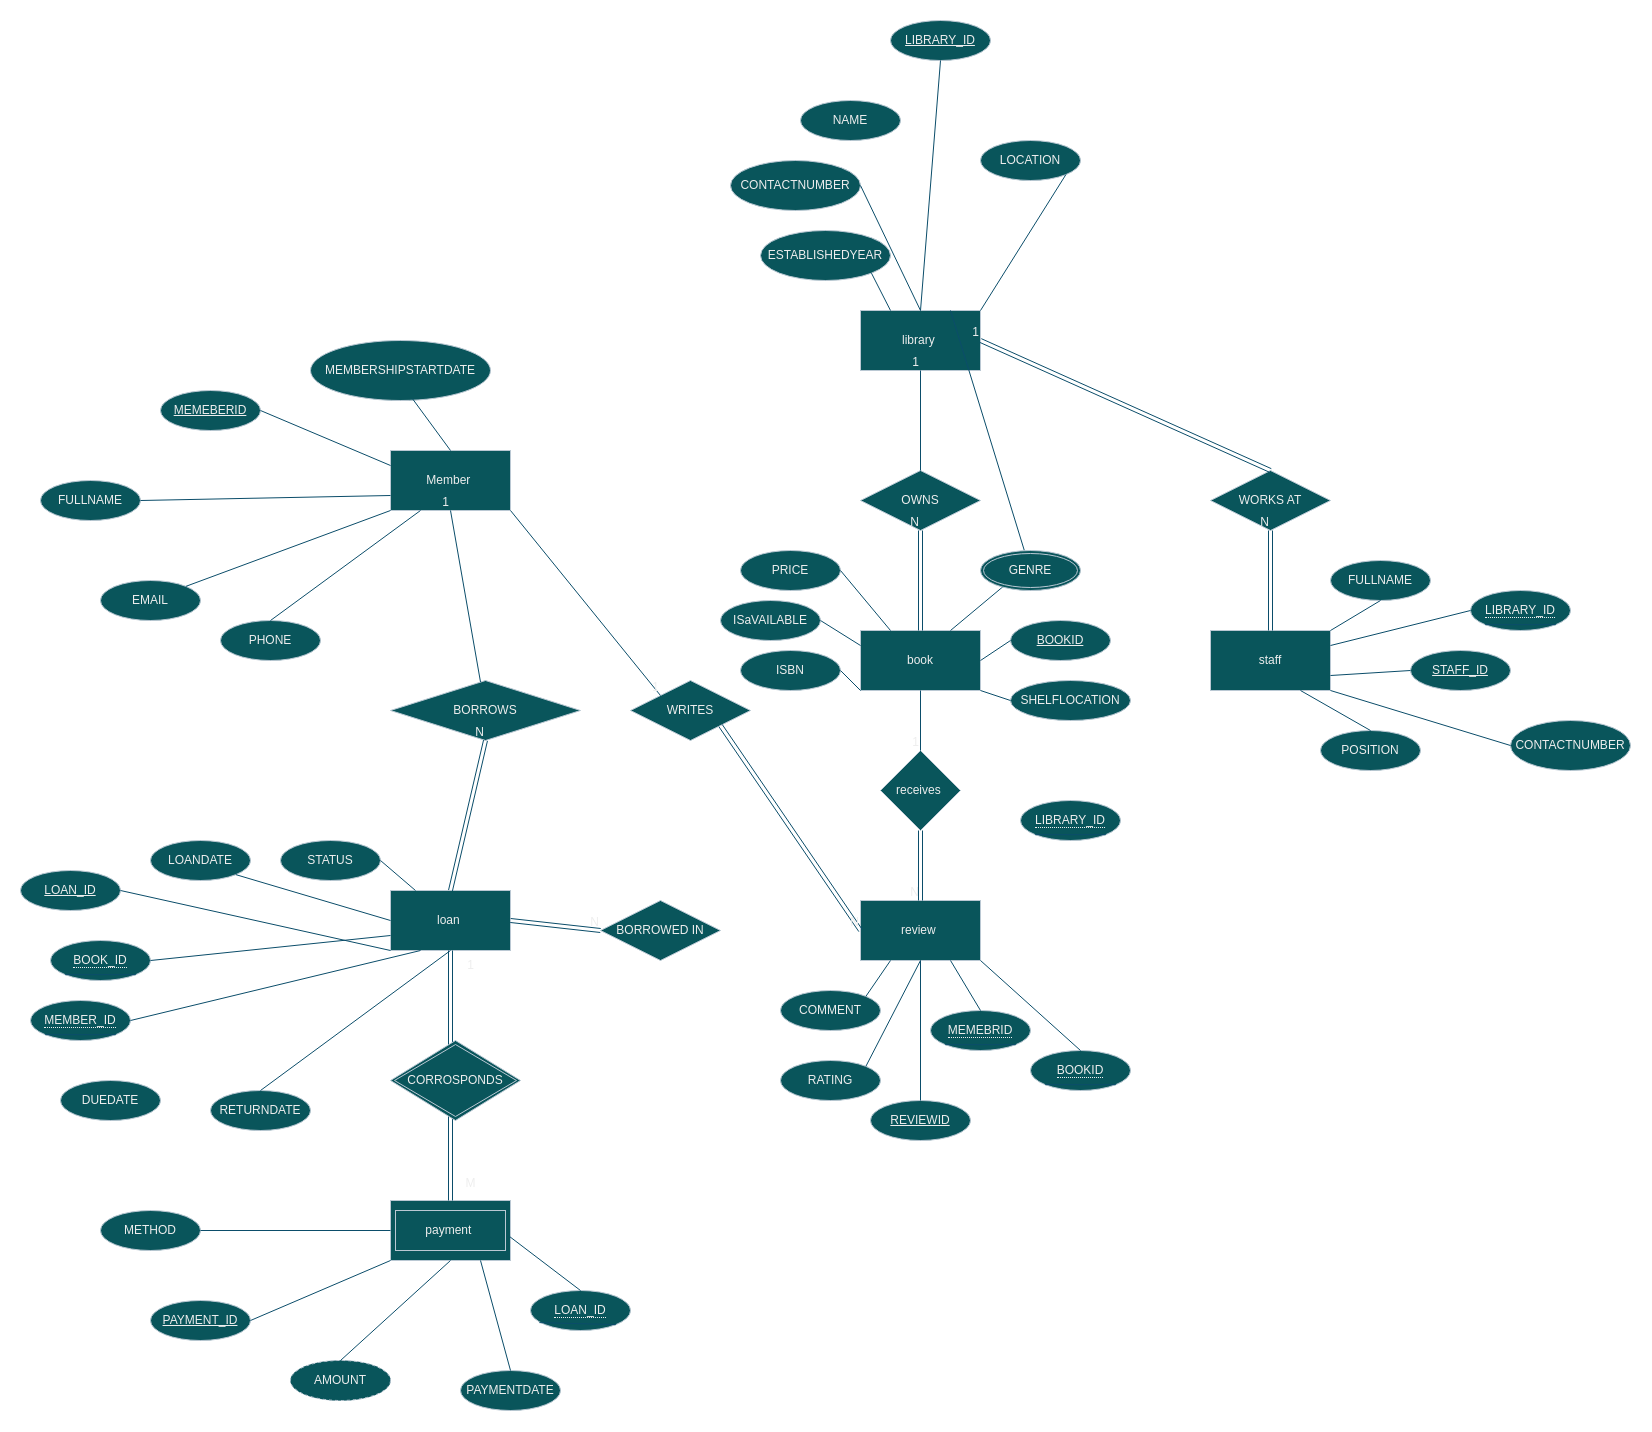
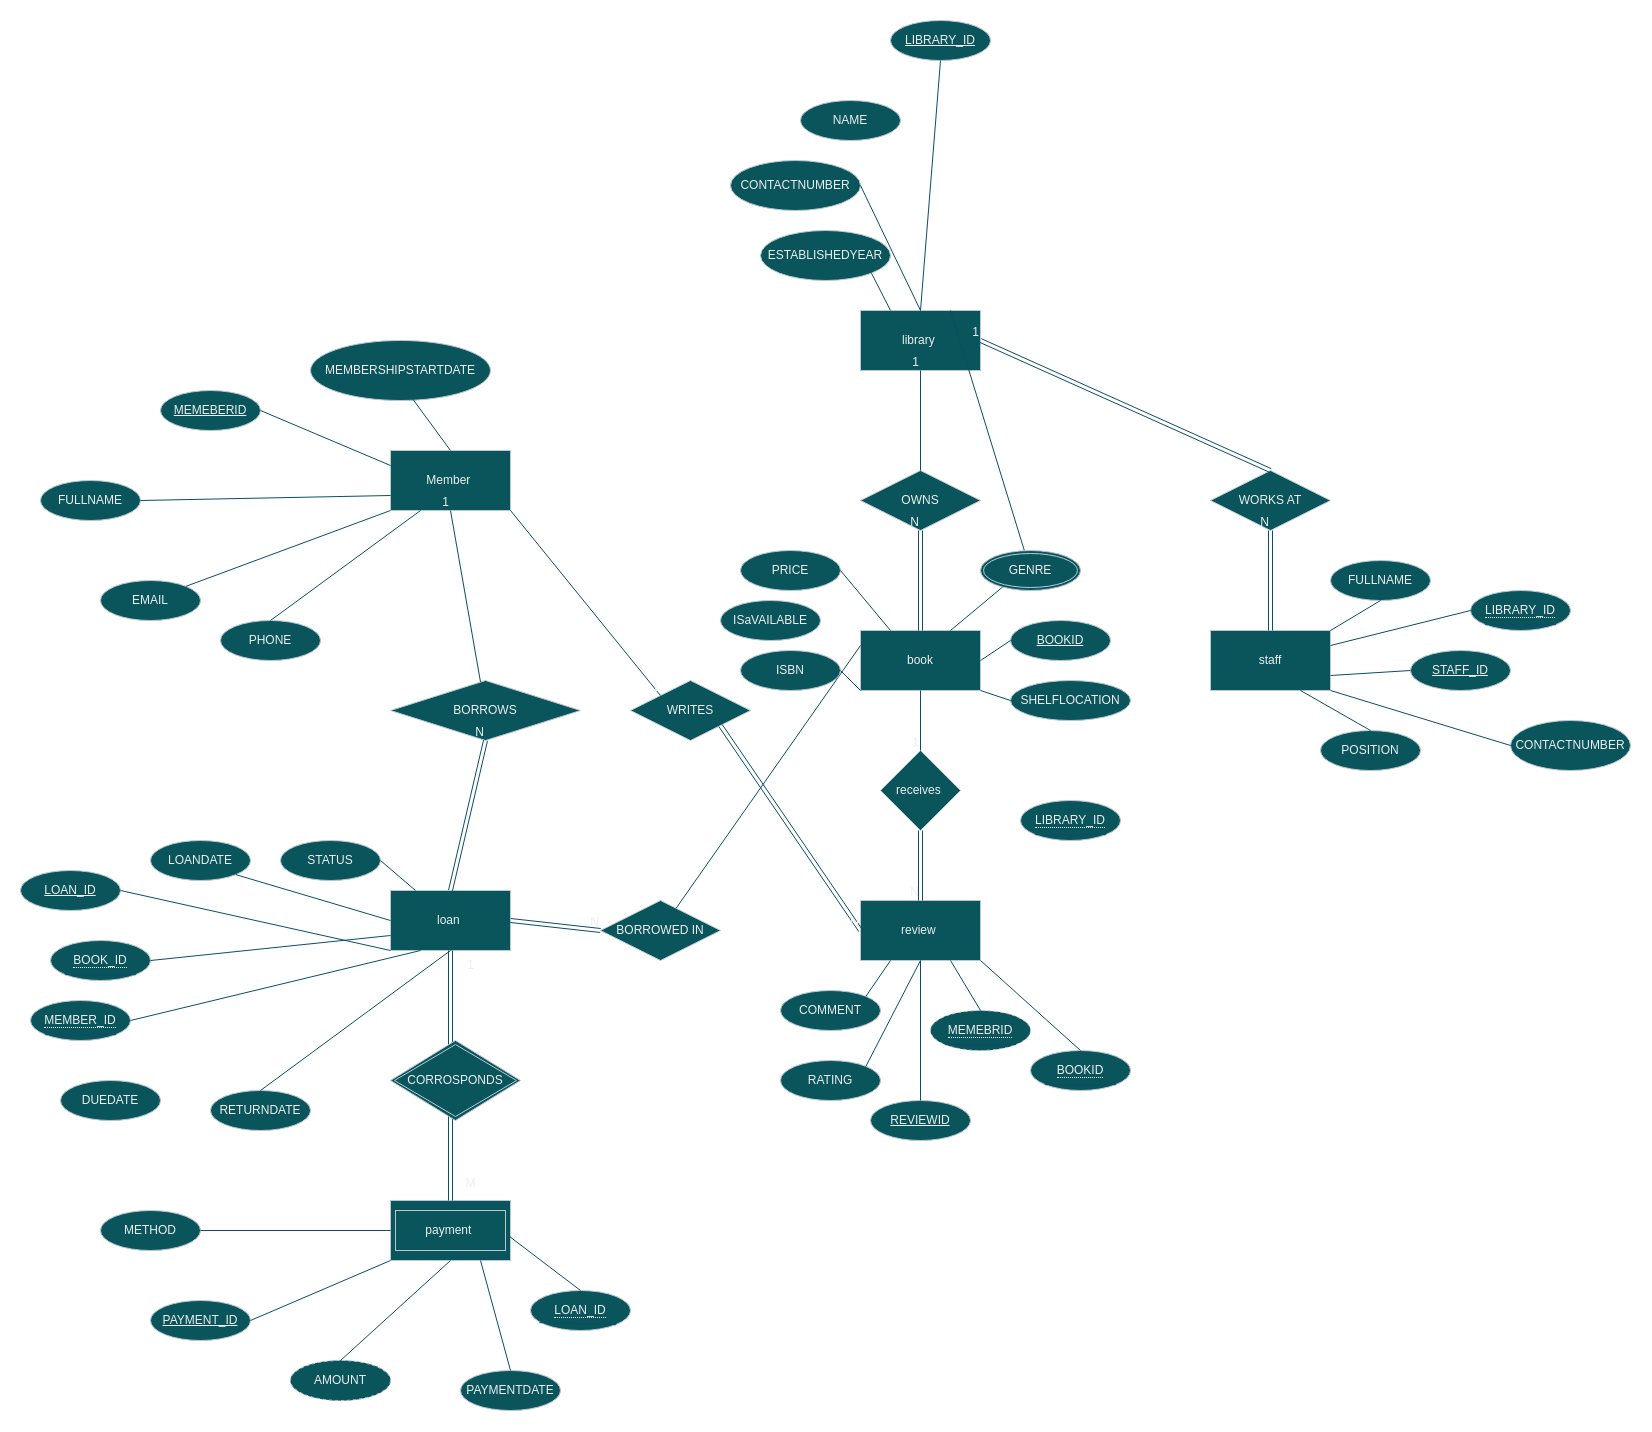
(1031, 161) -> none
(1023, 243) -> none
(841, 633) -> (769, 776)
(981, 1031) -> (981, 1031)
